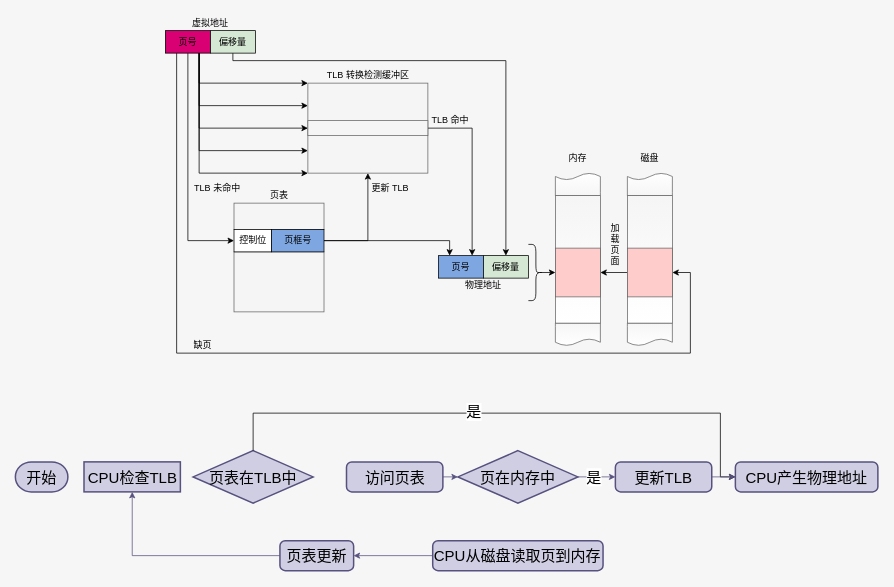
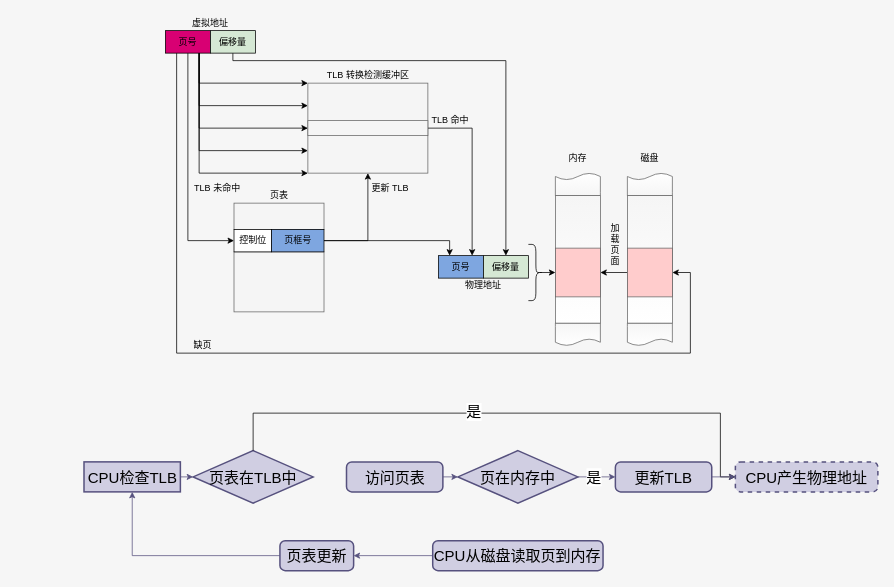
(42, 477) -> none
none -> (186, 477)
(807, 477) -> (807, 477)
